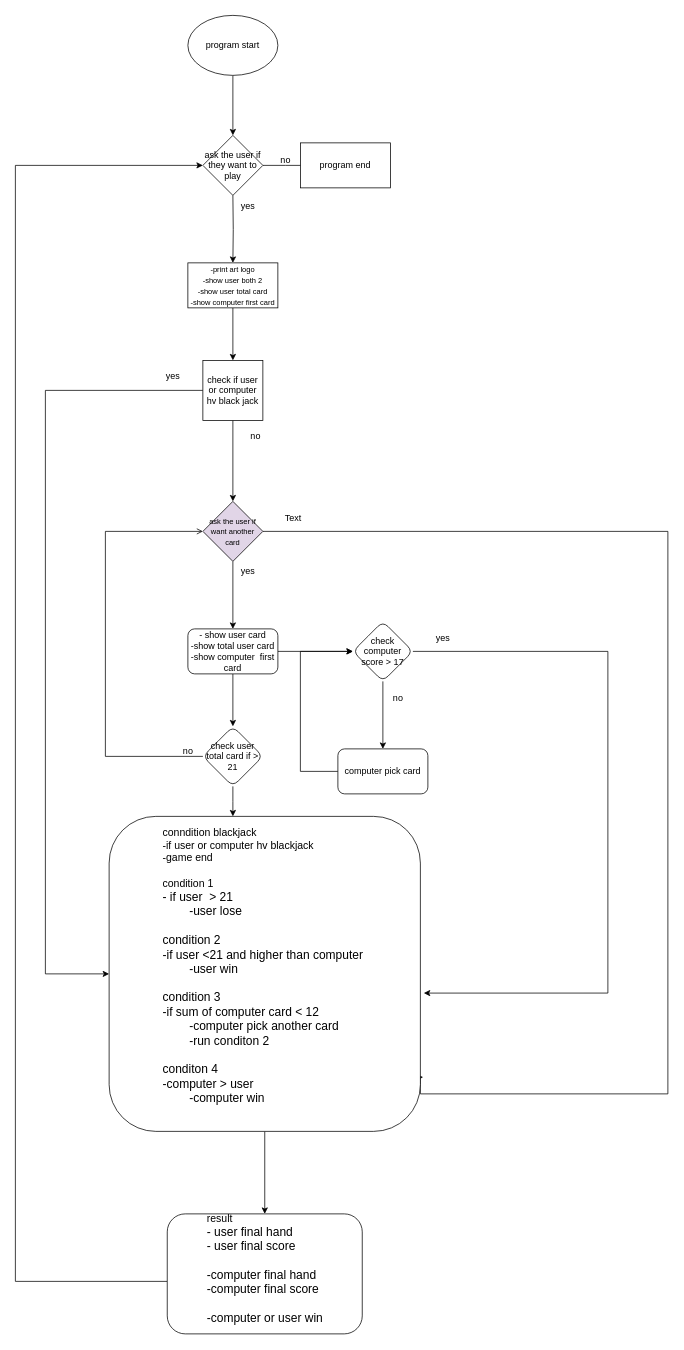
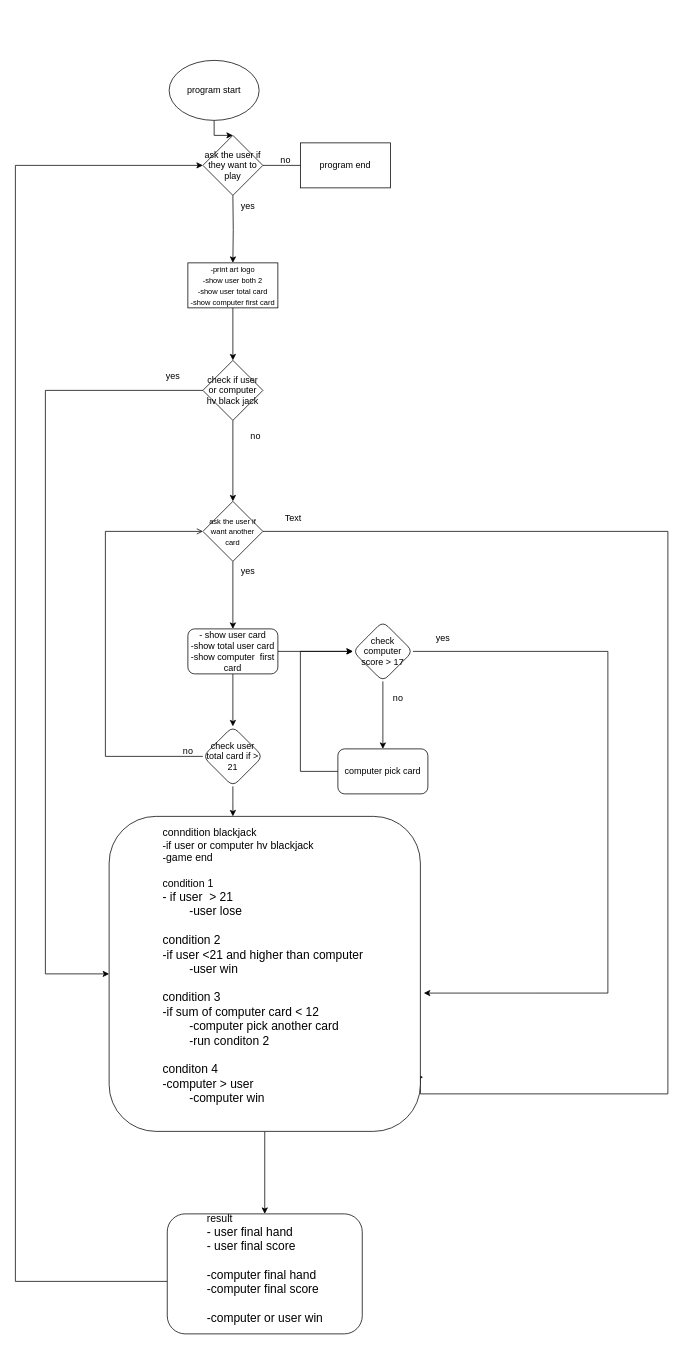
(233, 45) -> (214, 90)
(233, 390) -> (233, 390)
(233, 531) -> (233, 531)
